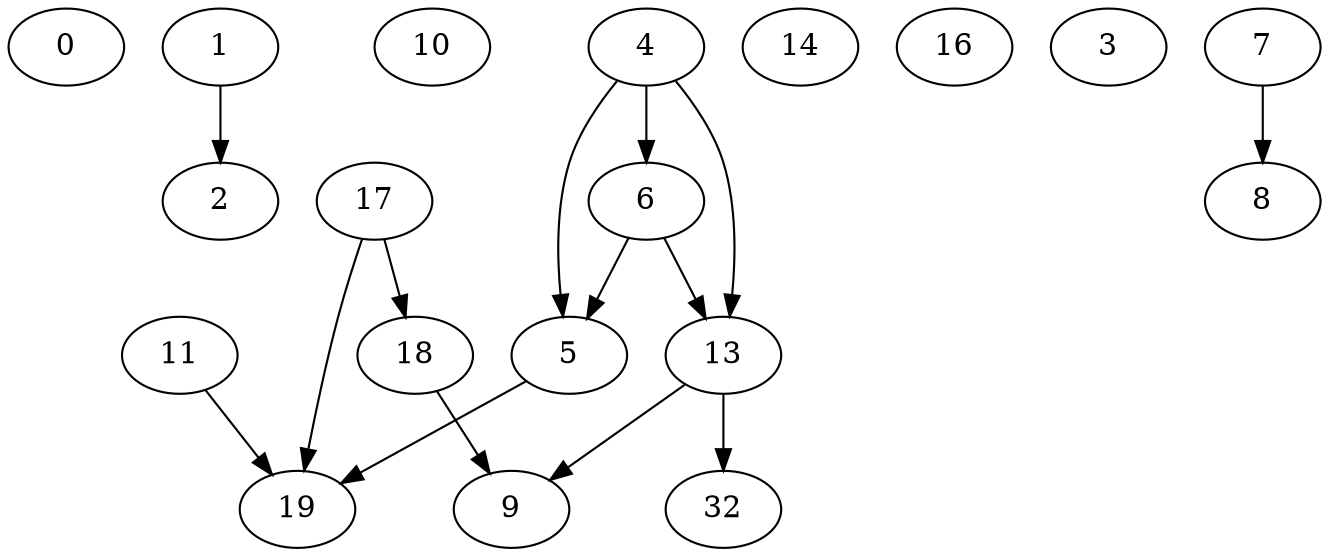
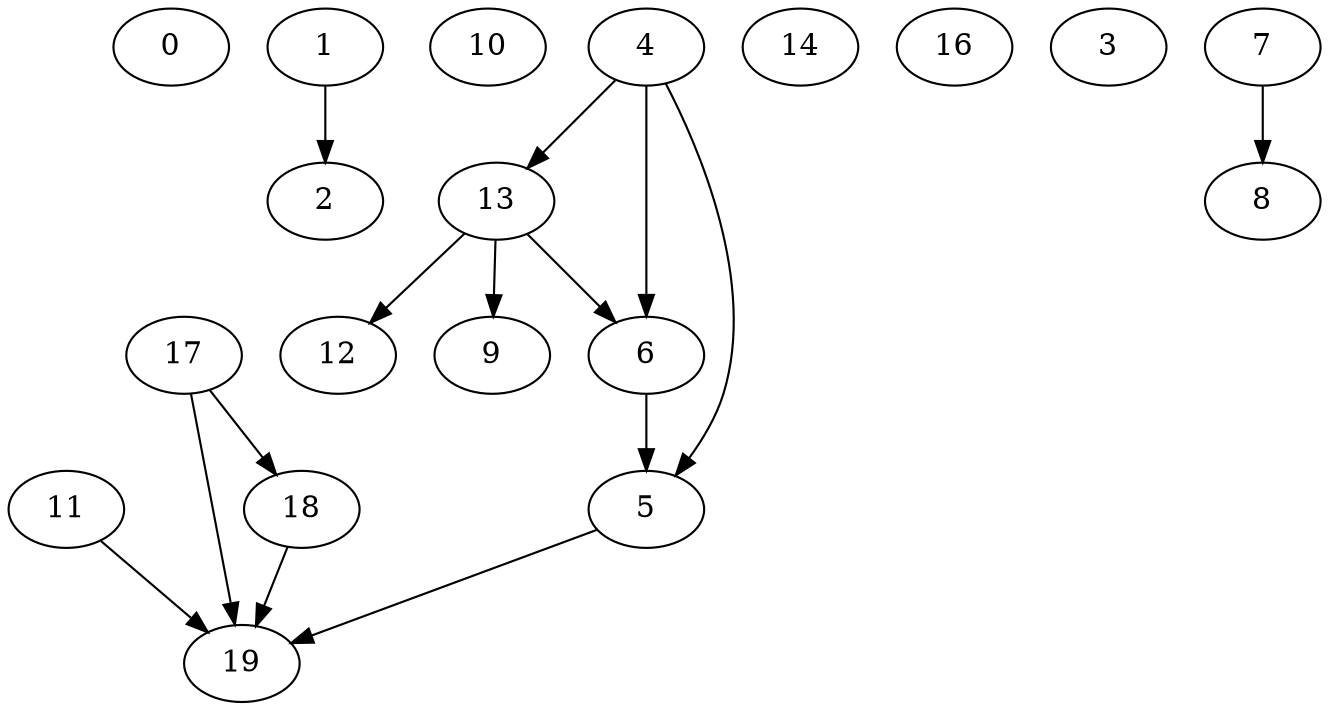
(680, 269) -> (564, 271)
(463, 431) -> (276, 576)
(723, 509) -> (338, 355)
